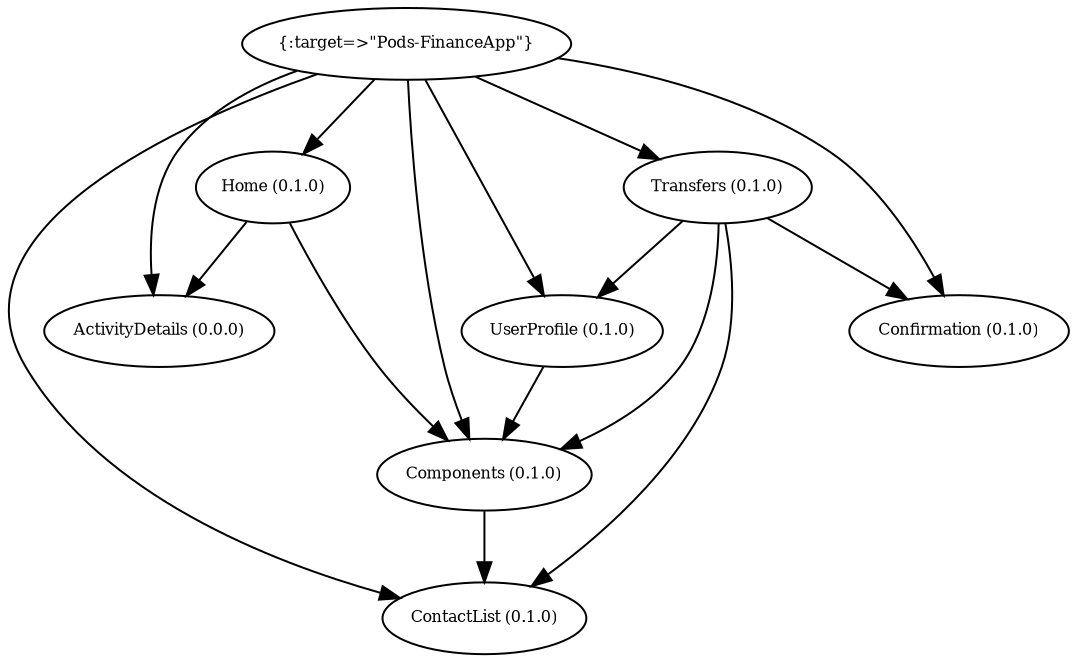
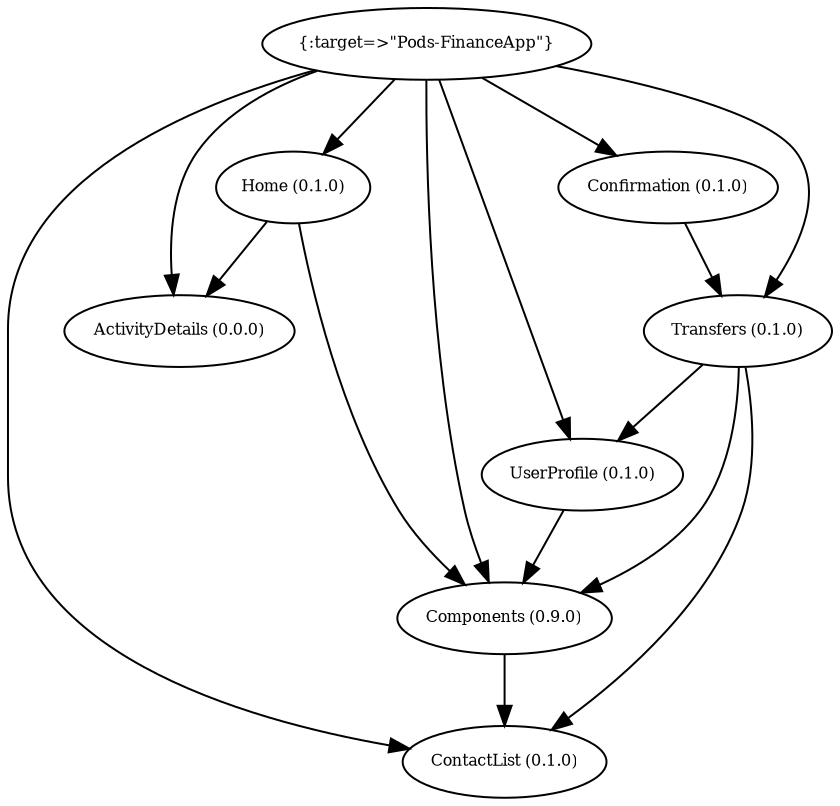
(829, 254) -> (699, 250)
(484, 475) -> (505, 618)
